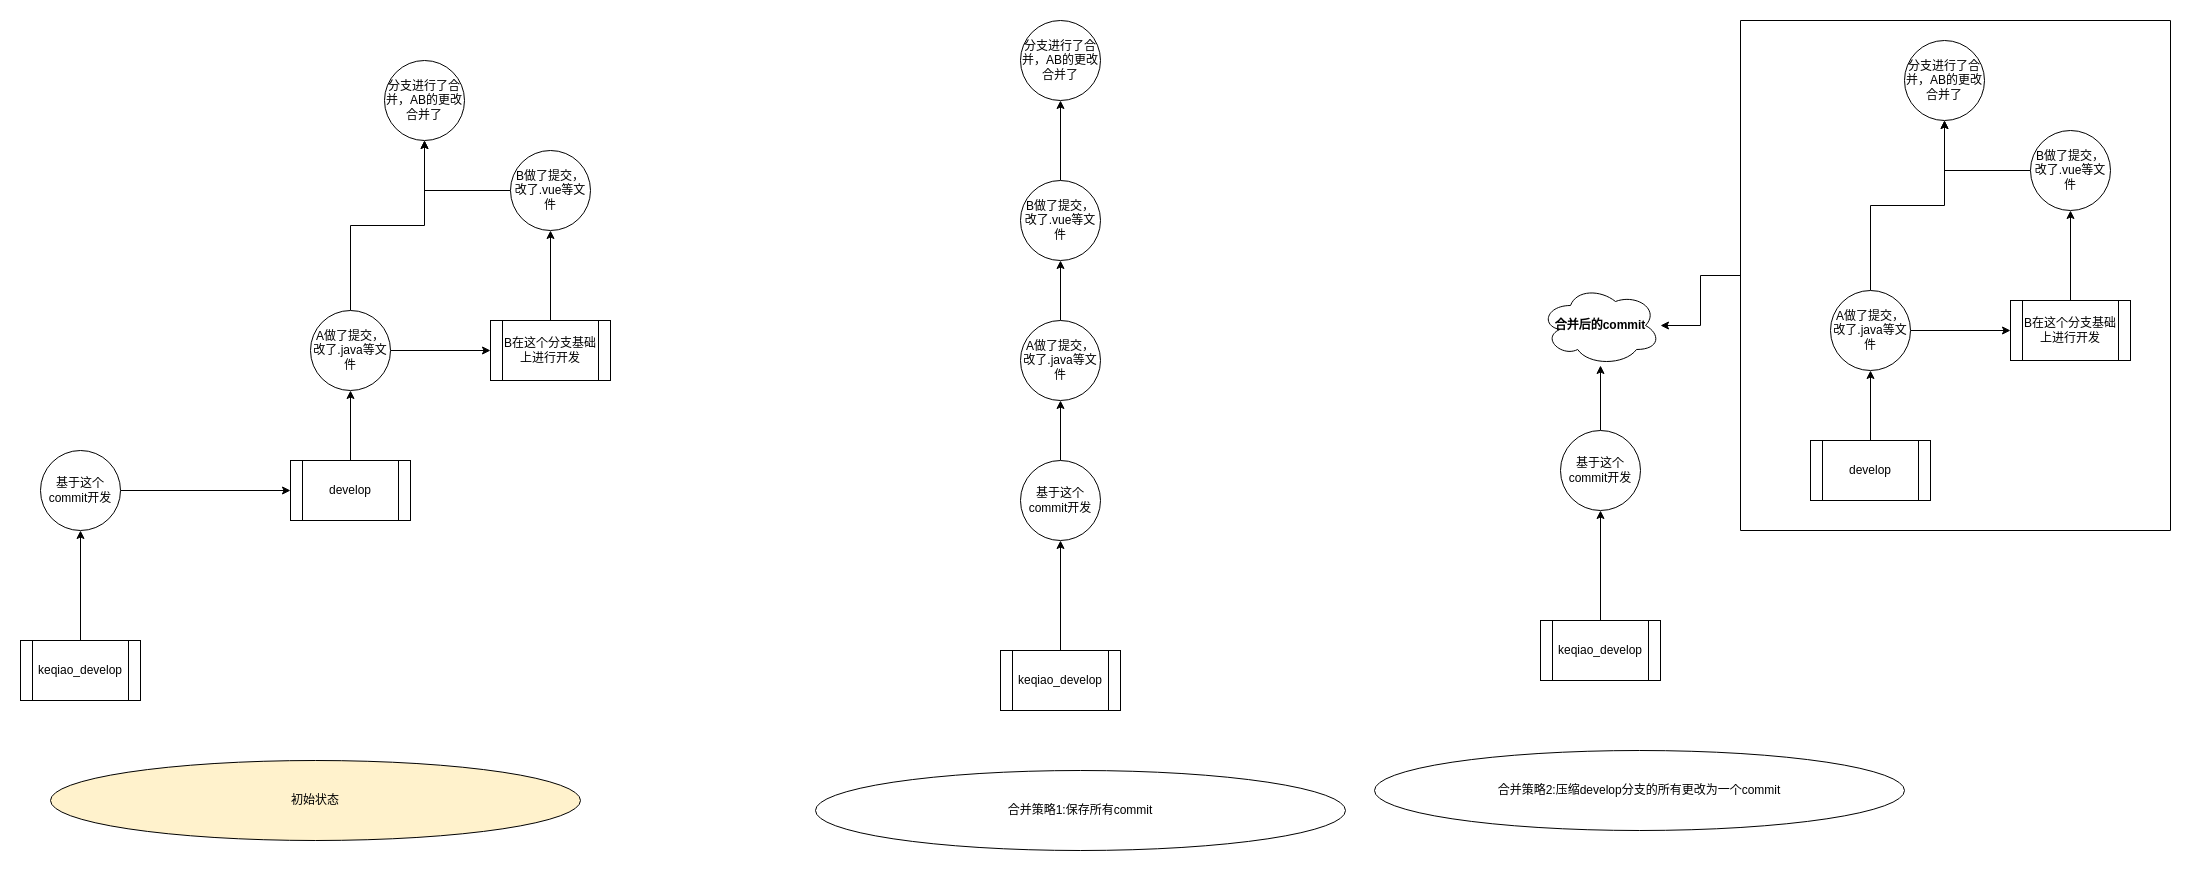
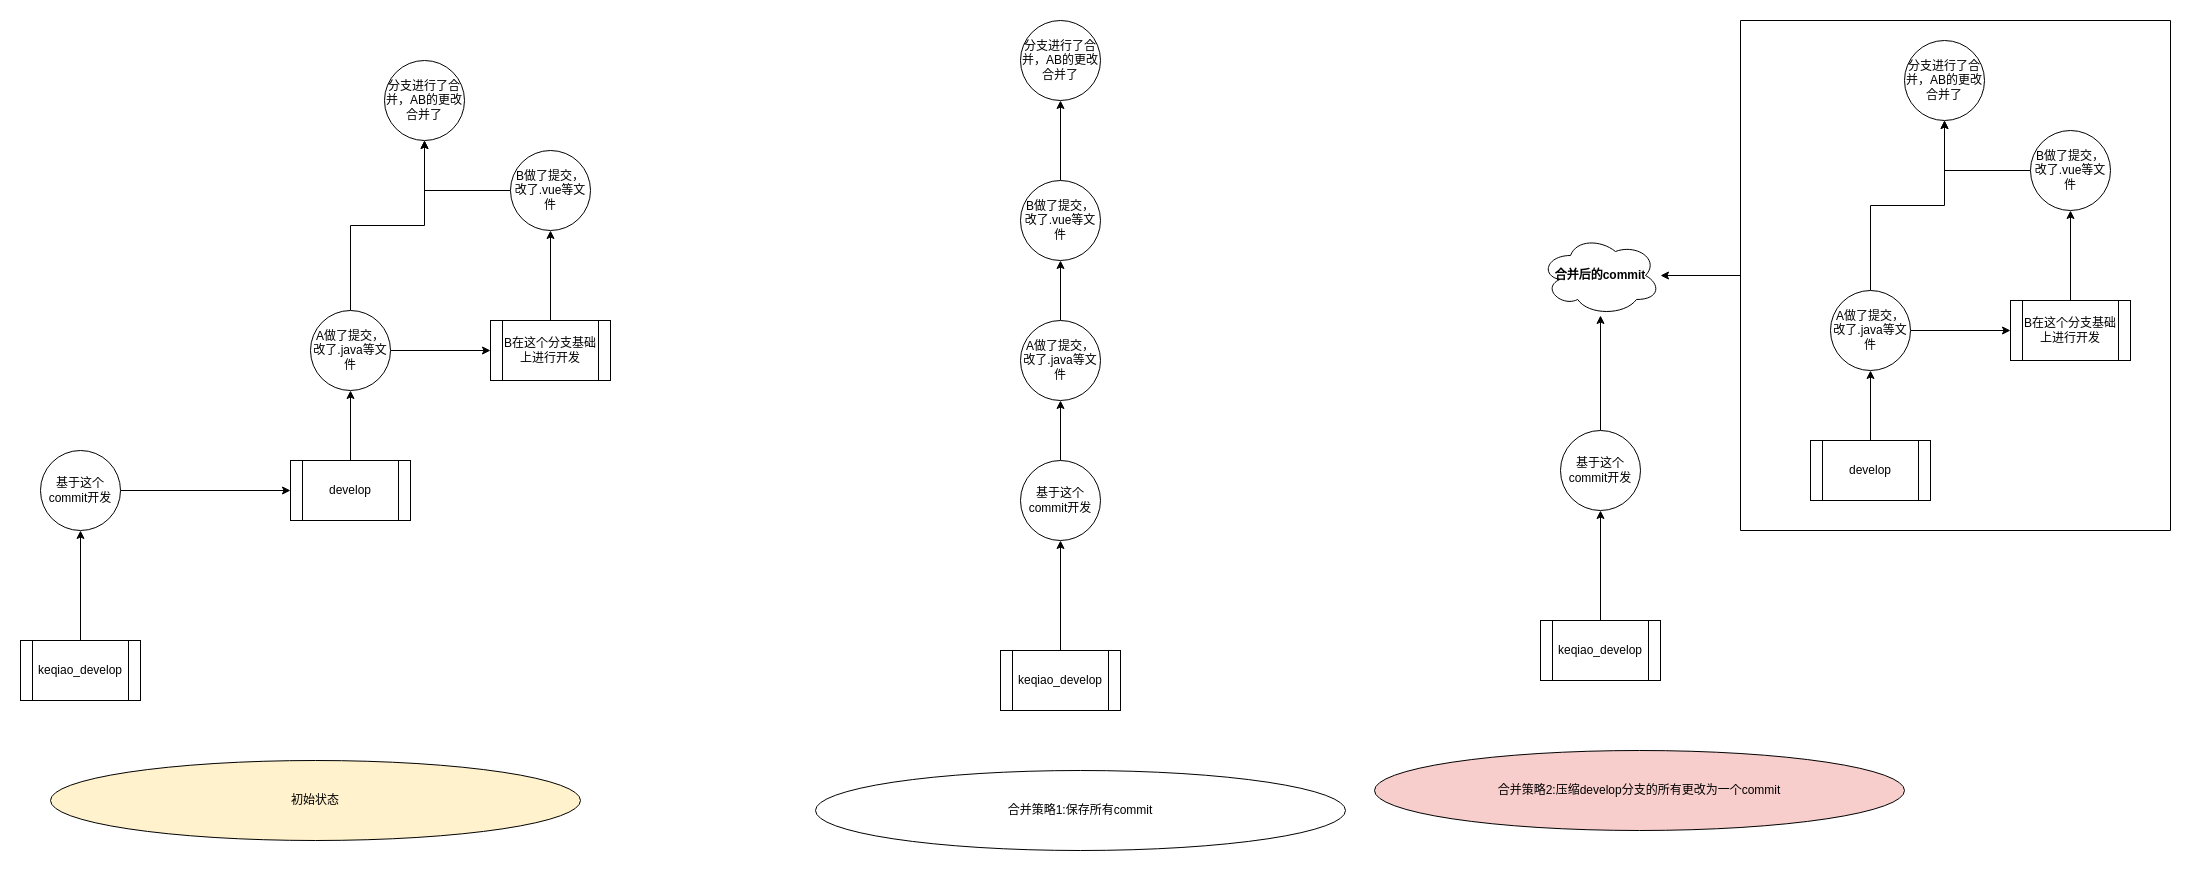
(1601, 326) -> (1601, 276)
(1640, 791) -> (1640, 791)
